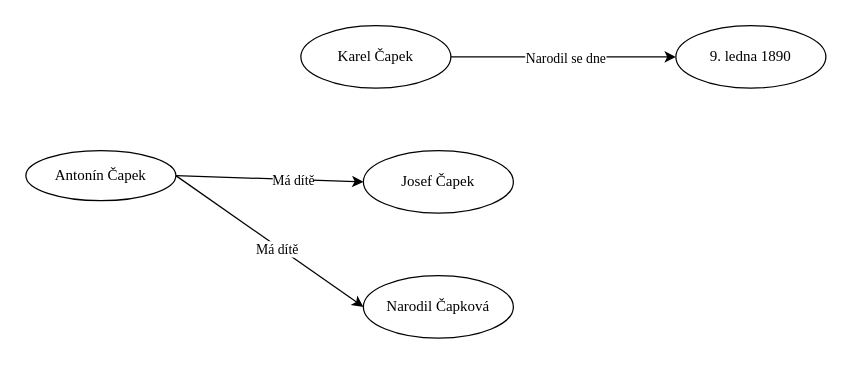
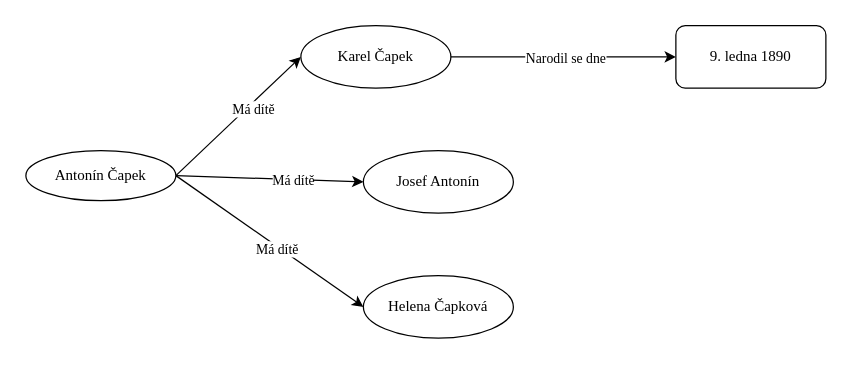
(751, 57) -> (751, 57)
none -> (236, 118)
(438, 182) -> (438, 182)
(438, 307) -> (438, 307)
